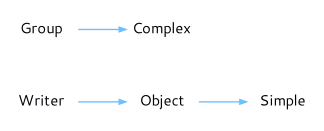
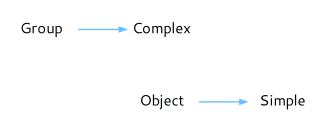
(42, 102) -> none
